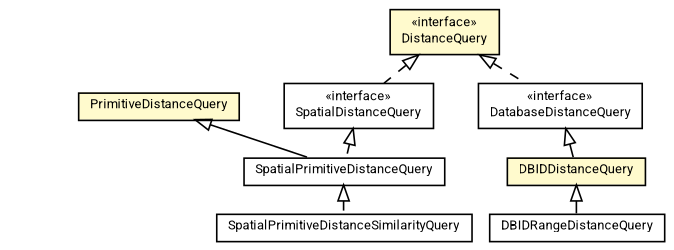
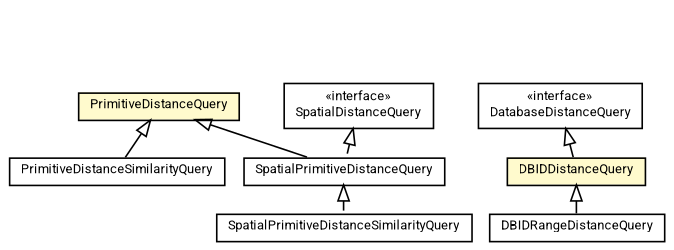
(445, 32) -> none
none -> (117, 171)
